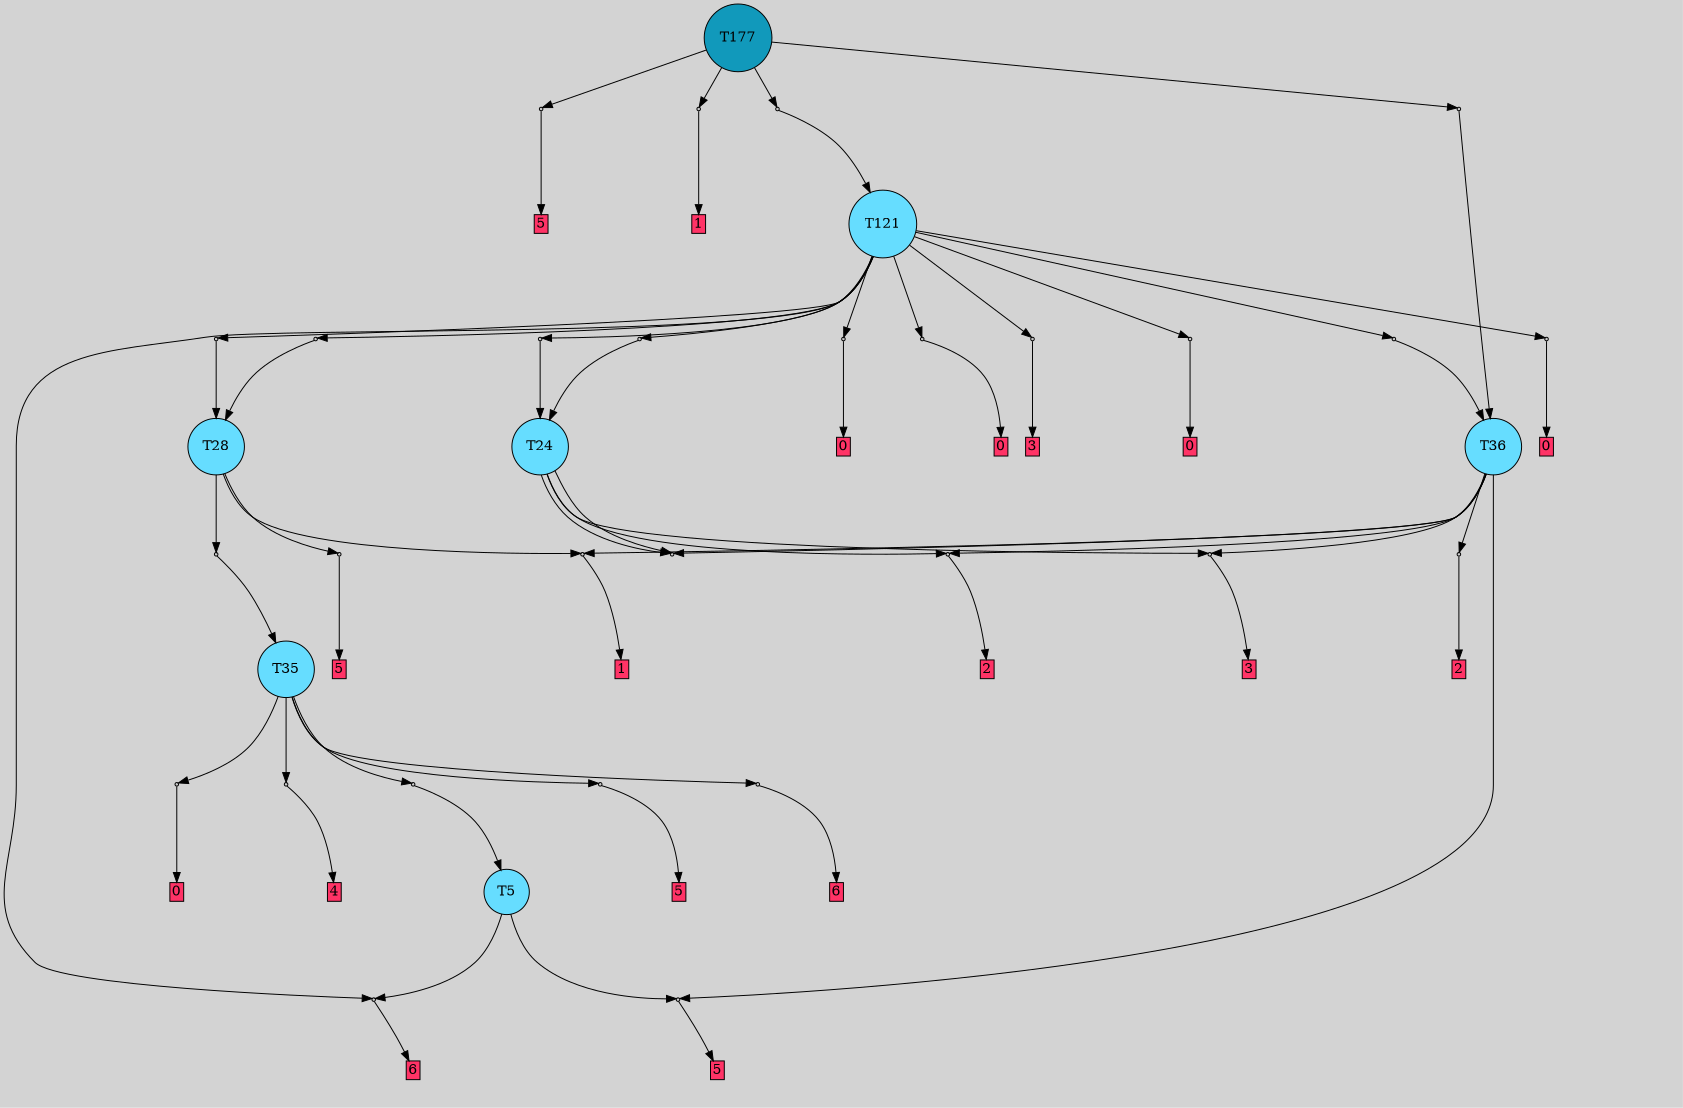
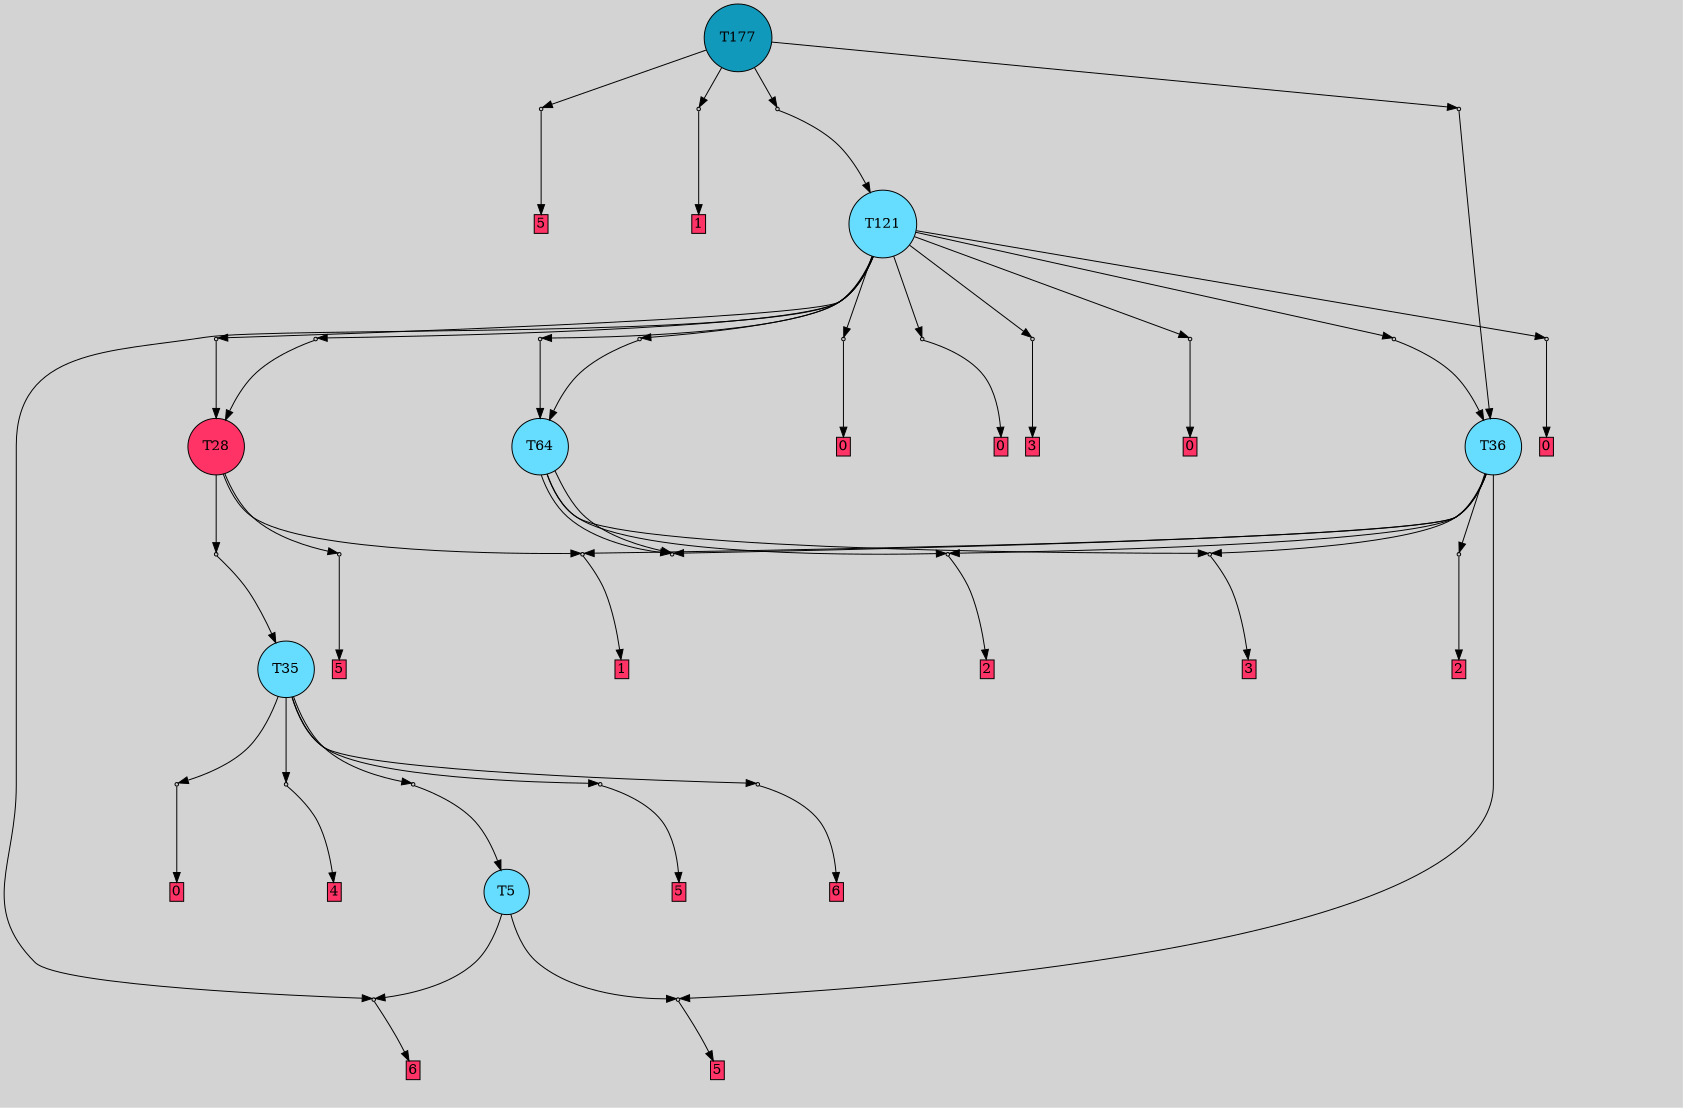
(216, 447) -> (216, 447)
(540, 447) -> (540, 447)
